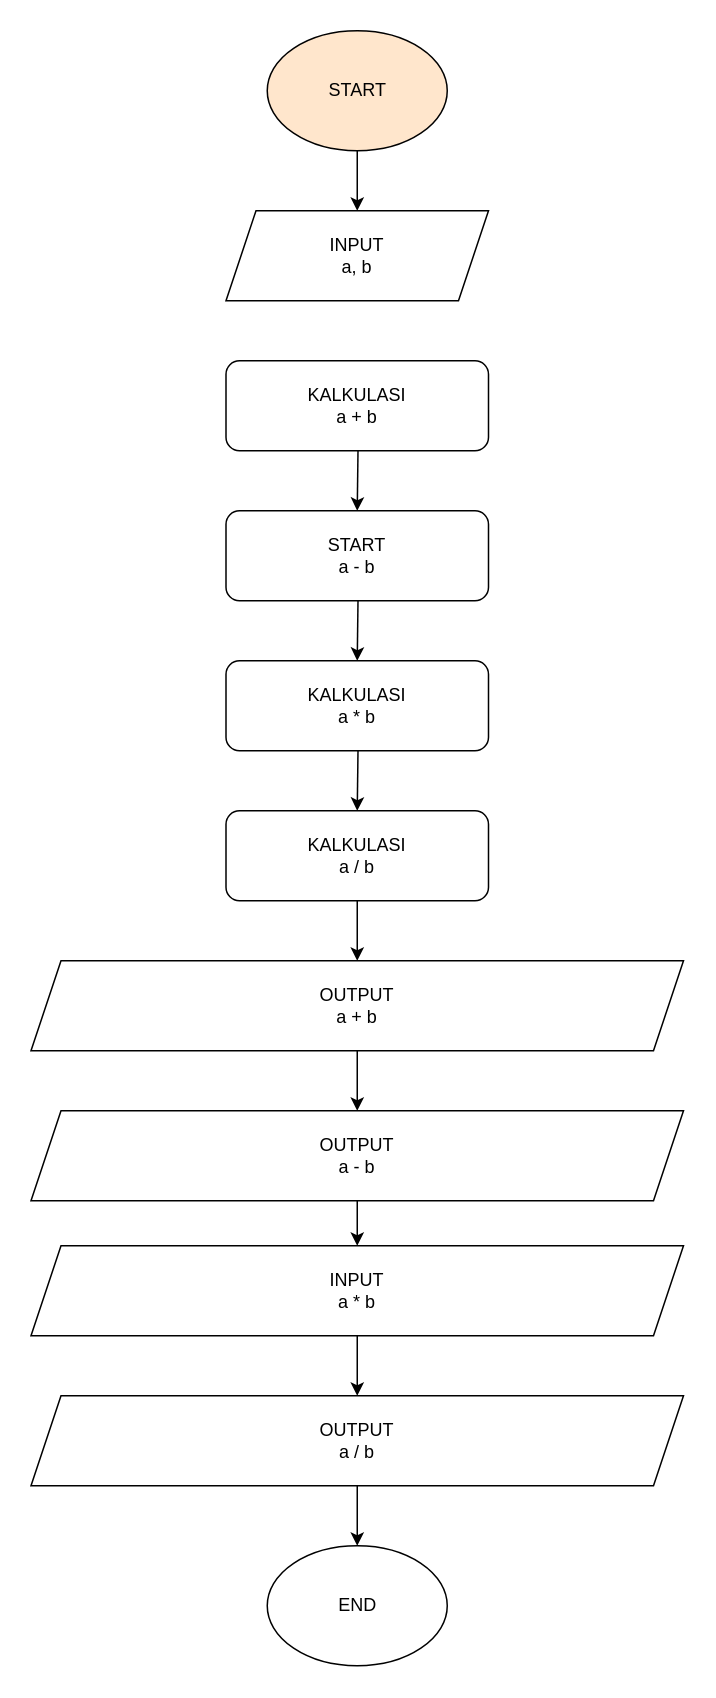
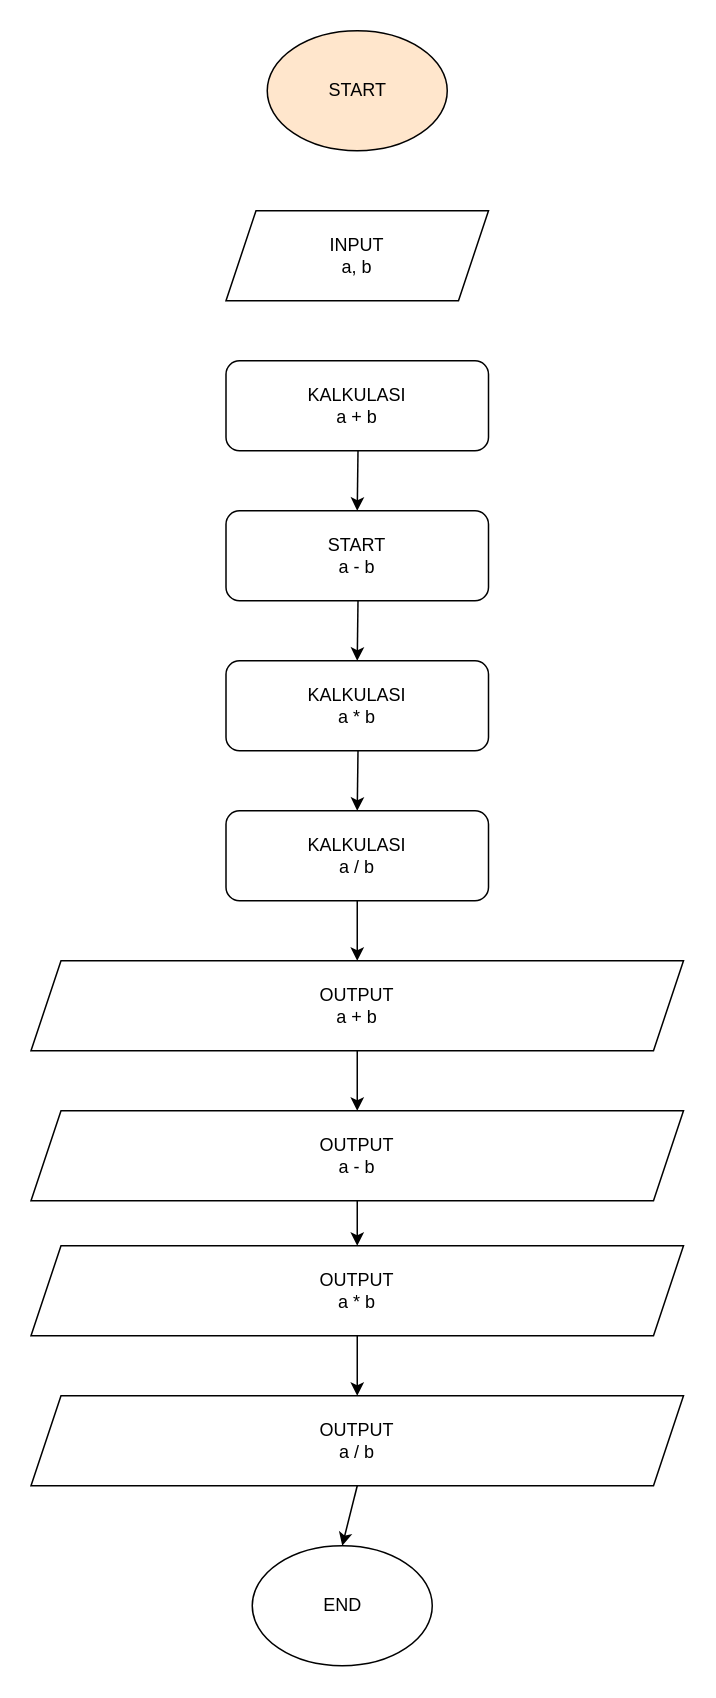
(357, 176) -> none
(357, 1291) -> (357, 1291)
(357, 1606) -> (342, 1606)
